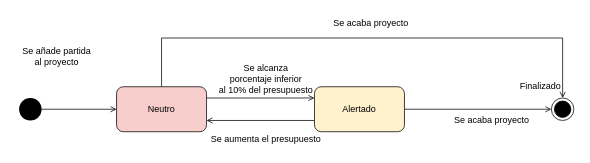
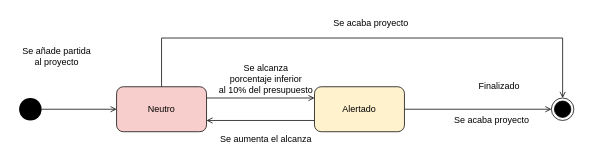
(540, 87) -> (499, 87)
(266, 139) -> (266, 139)
